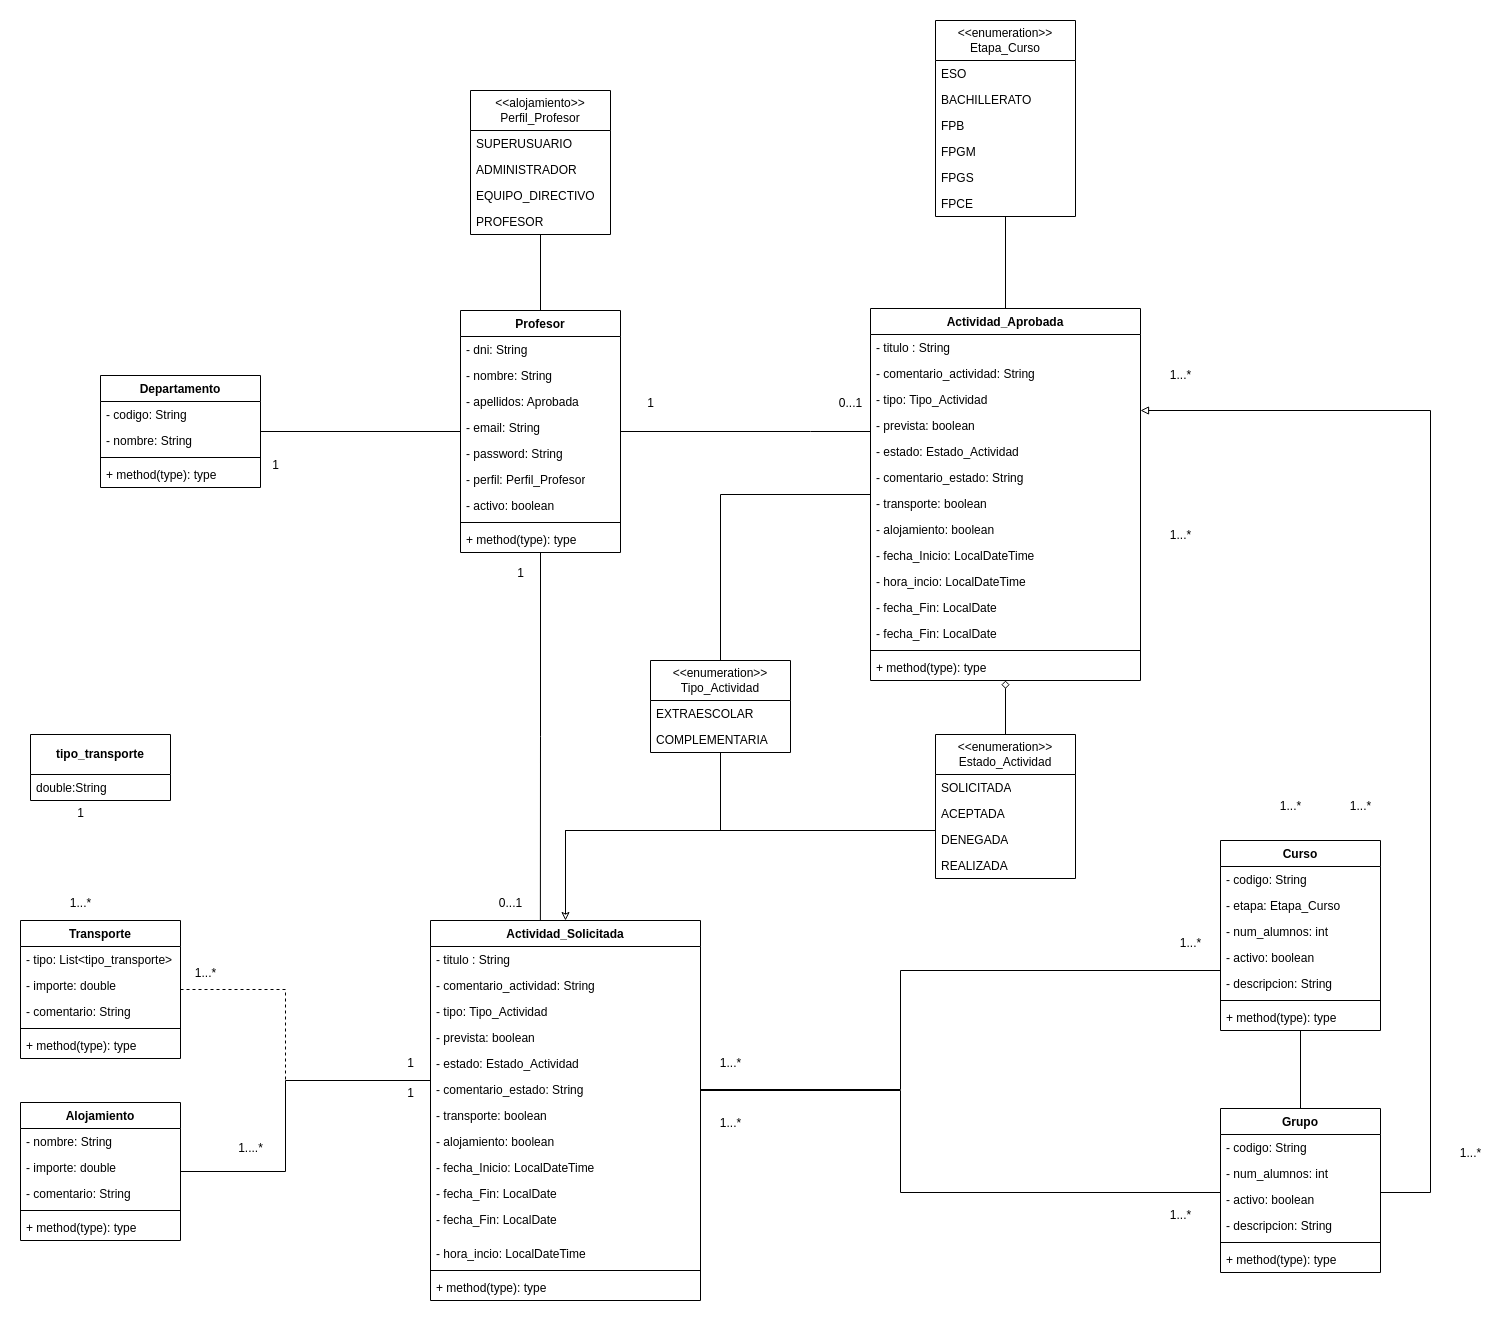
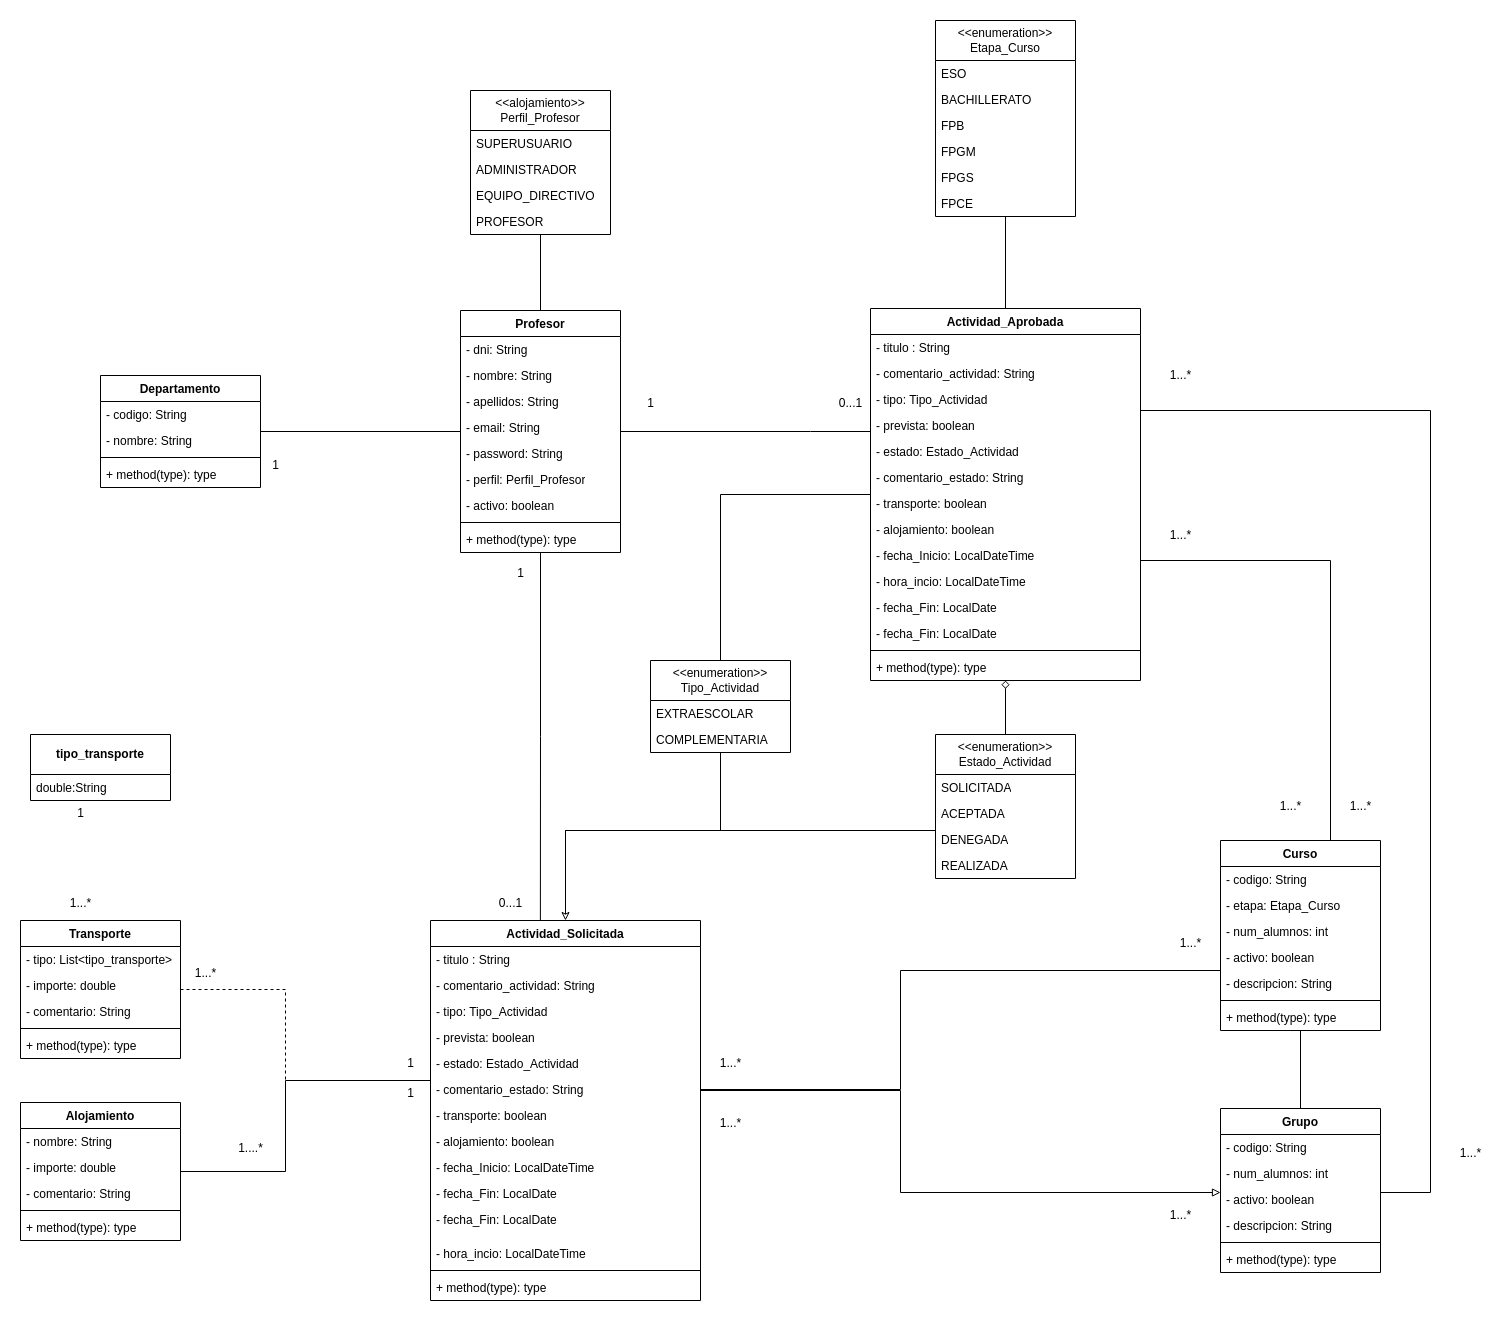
(528, 403) -> (519, 403)
(1150, 411) -> (1147, 411)
none -> (1331, 607)
(1214, 1193) -> (1211, 1193)
